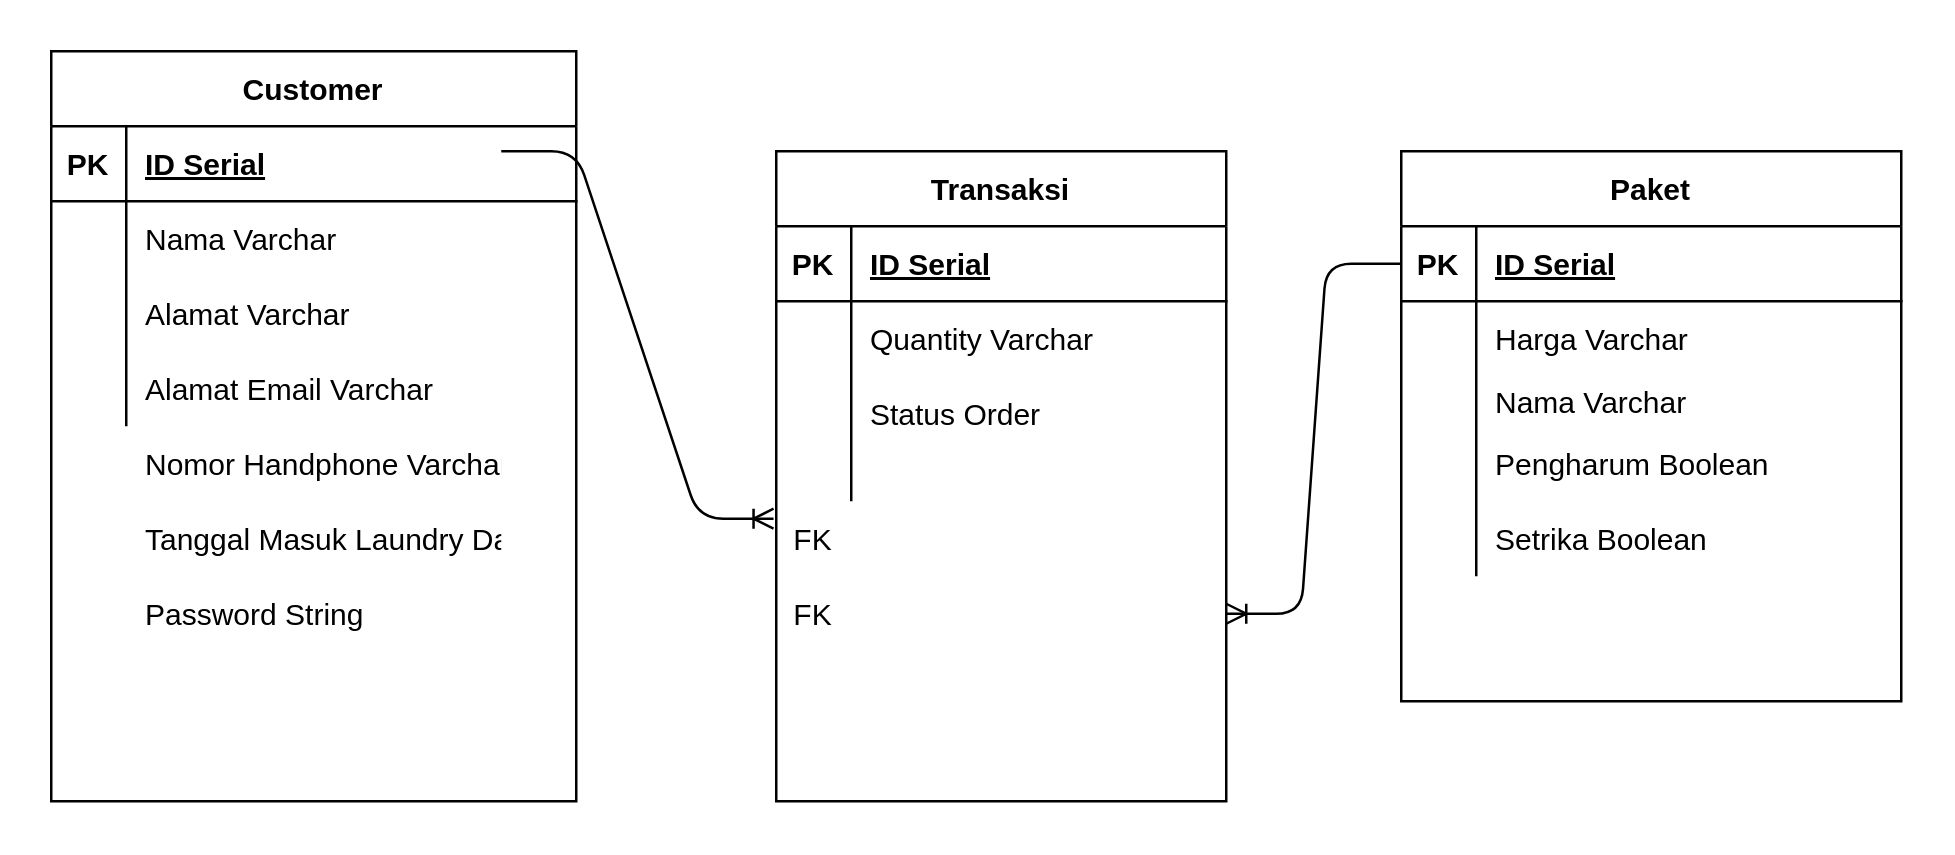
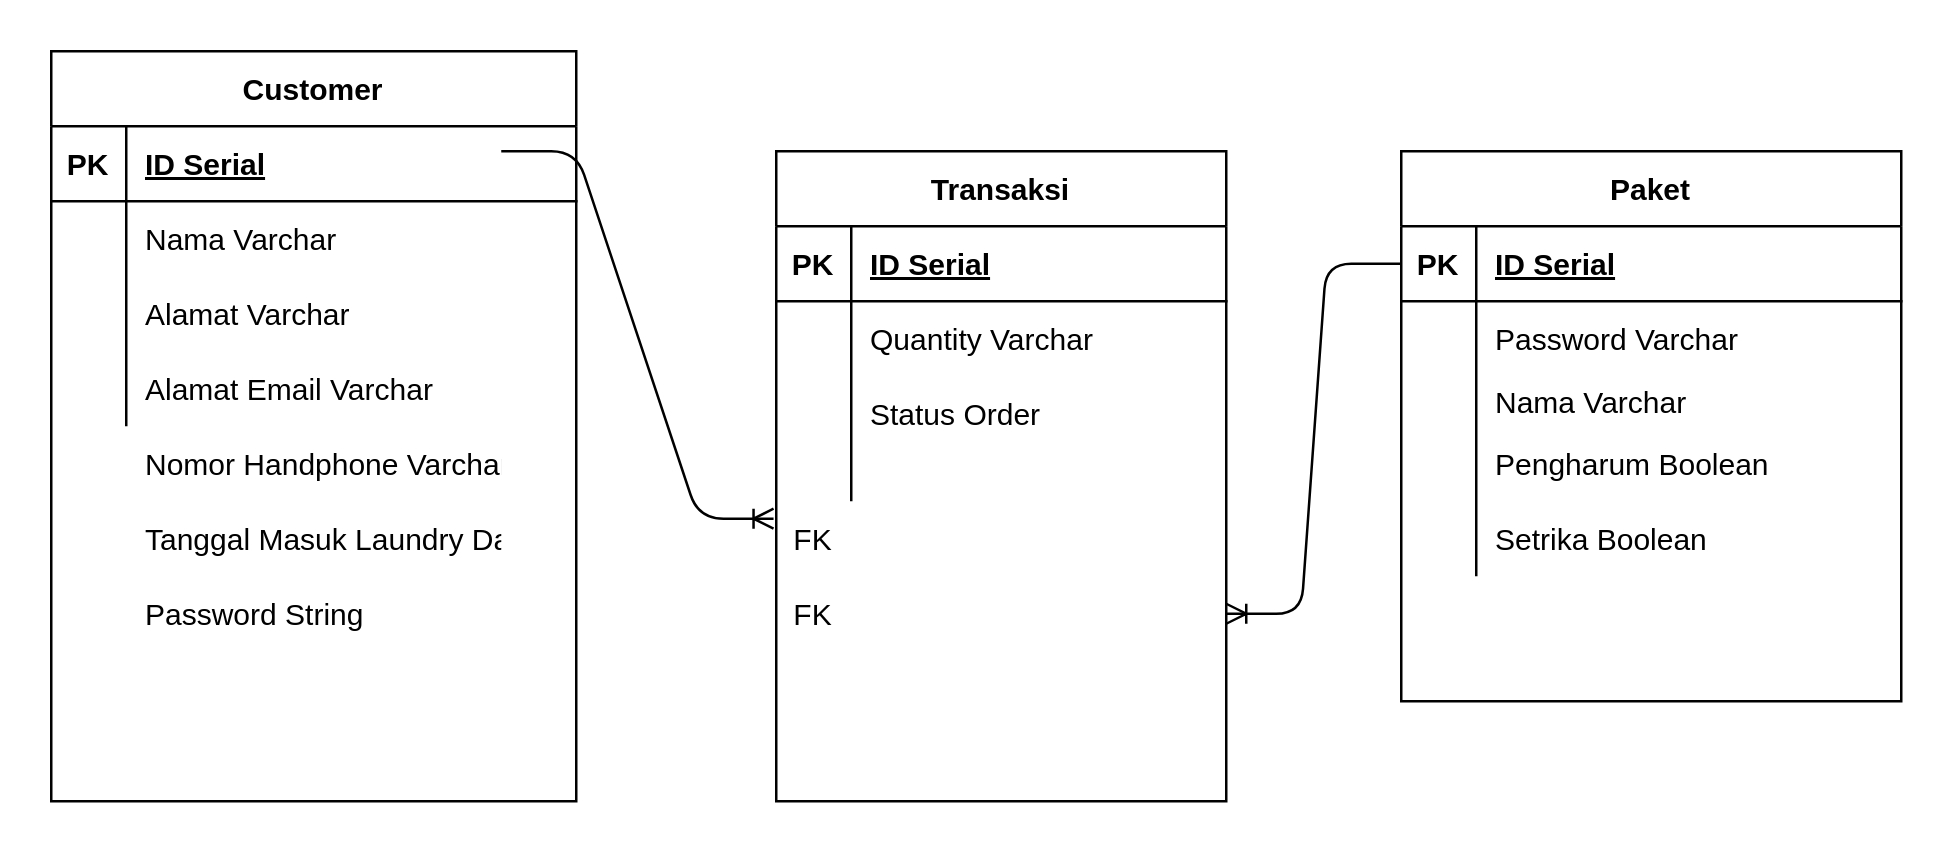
(1600, 340) -> (1626, 340)
